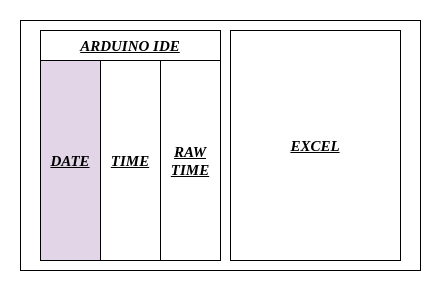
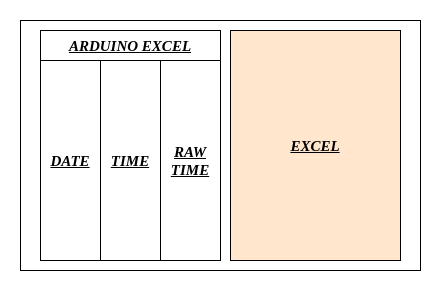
(131, 46) -> (131, 46)
(316, 146) -> (316, 146)
(71, 161) -> (71, 161)
